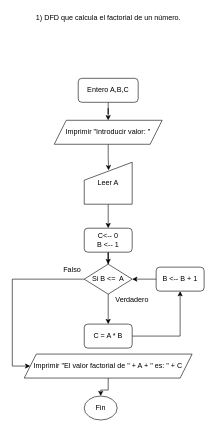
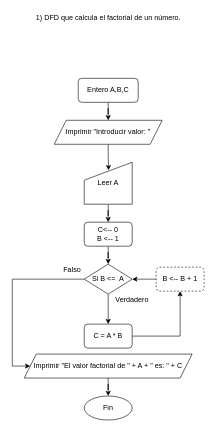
(108, 240) -> (108, 234)
(180, 279) -> (180, 279)
(101, 408) -> (108, 408)
